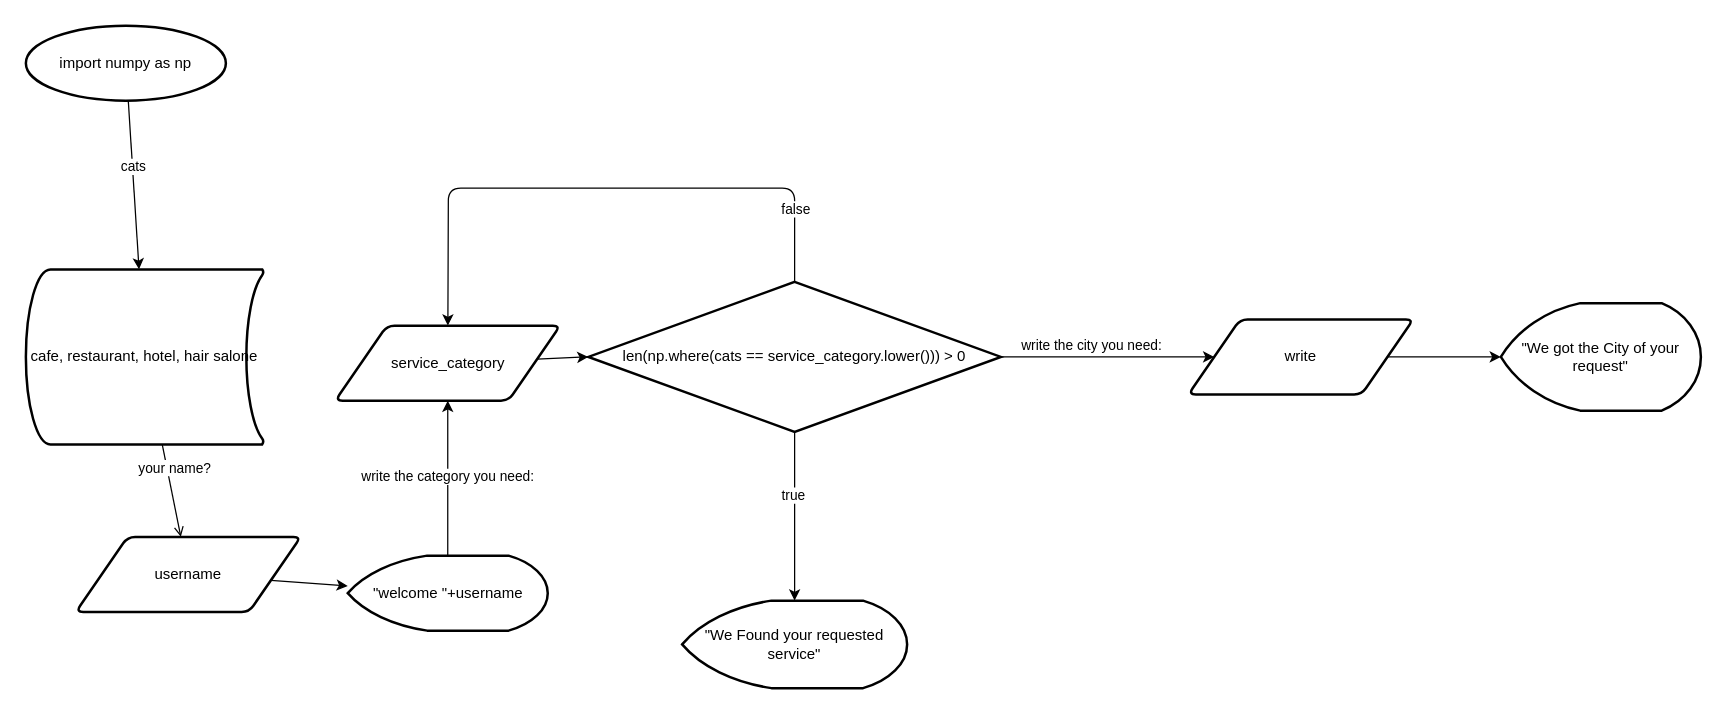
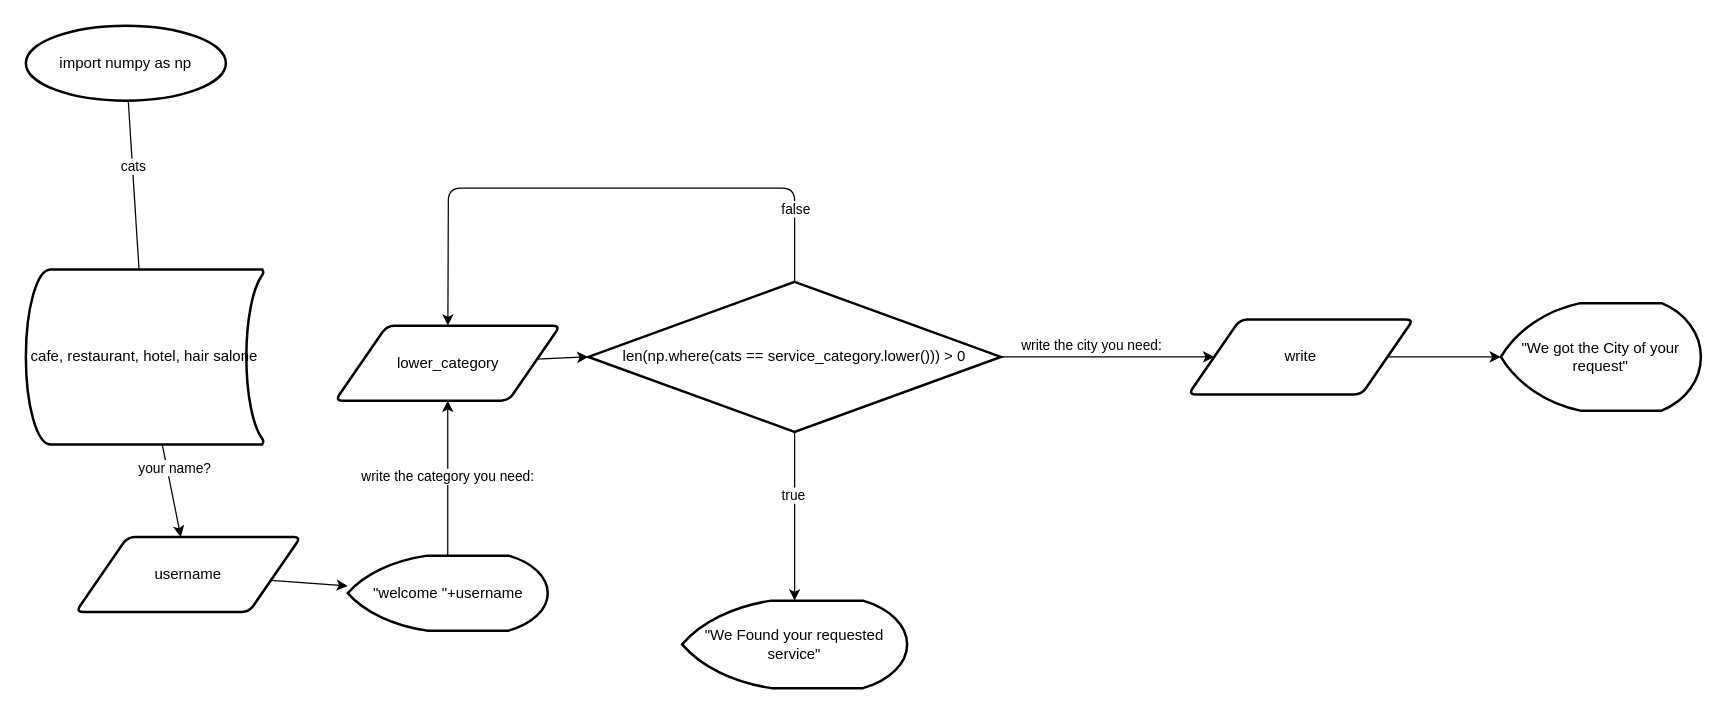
(138, 259) -> (138, 263)
(448, 363) -> (448, 363)
(179, 529) -> (179, 527)
